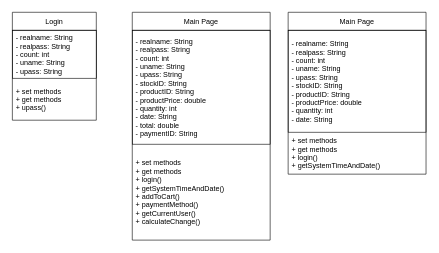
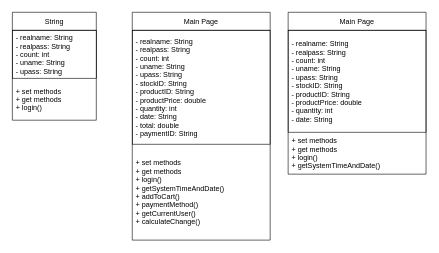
(54, 22) -> (54, 22)
(40, 91) -> (40, 91)
